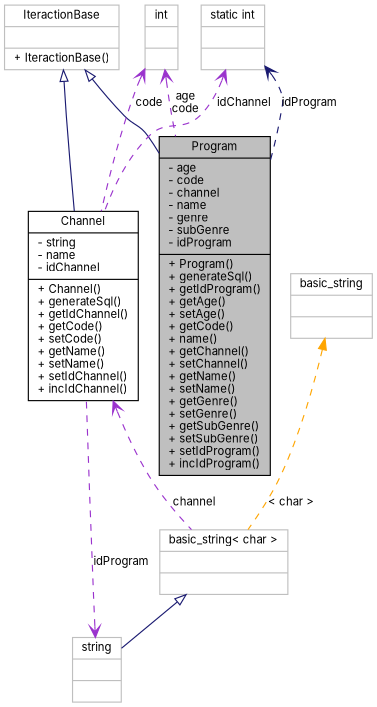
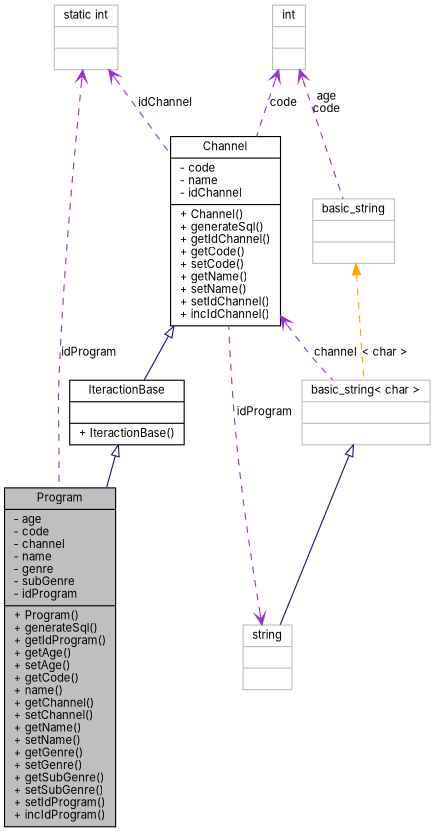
(62, 37) -> (127, 413)
(171, 109) -> (323, 140)
(280, 117) -> (64, 284)
(69, 146) -> (156, 358)
(57, 243) -> (198, 168)
